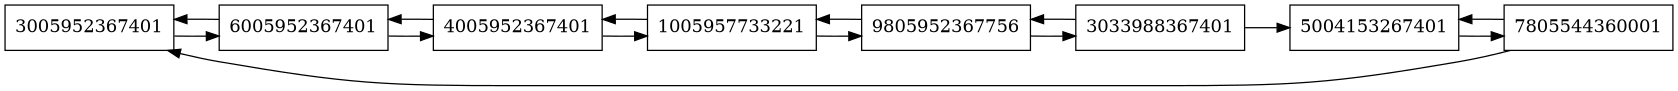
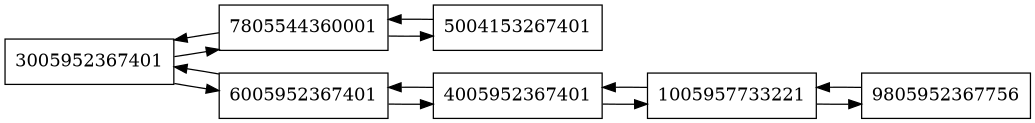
(1160, 28) -> none
none -> (190, 54)
